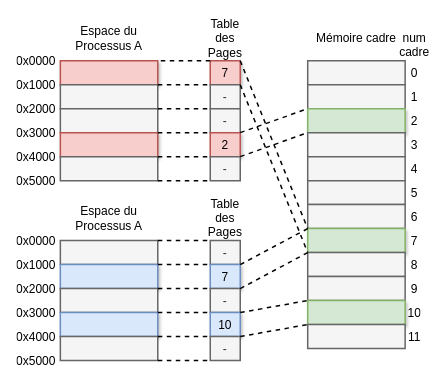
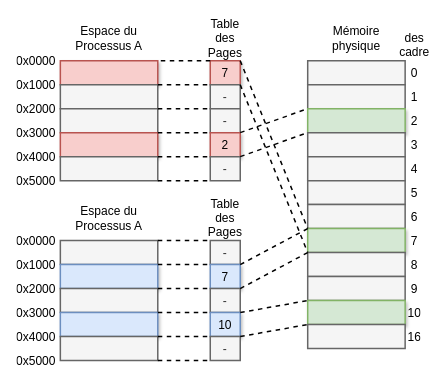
(415, 29) -> (415, 29)
(357, 38) -> (357, 38)
(415, 336) -> (415, 336)
